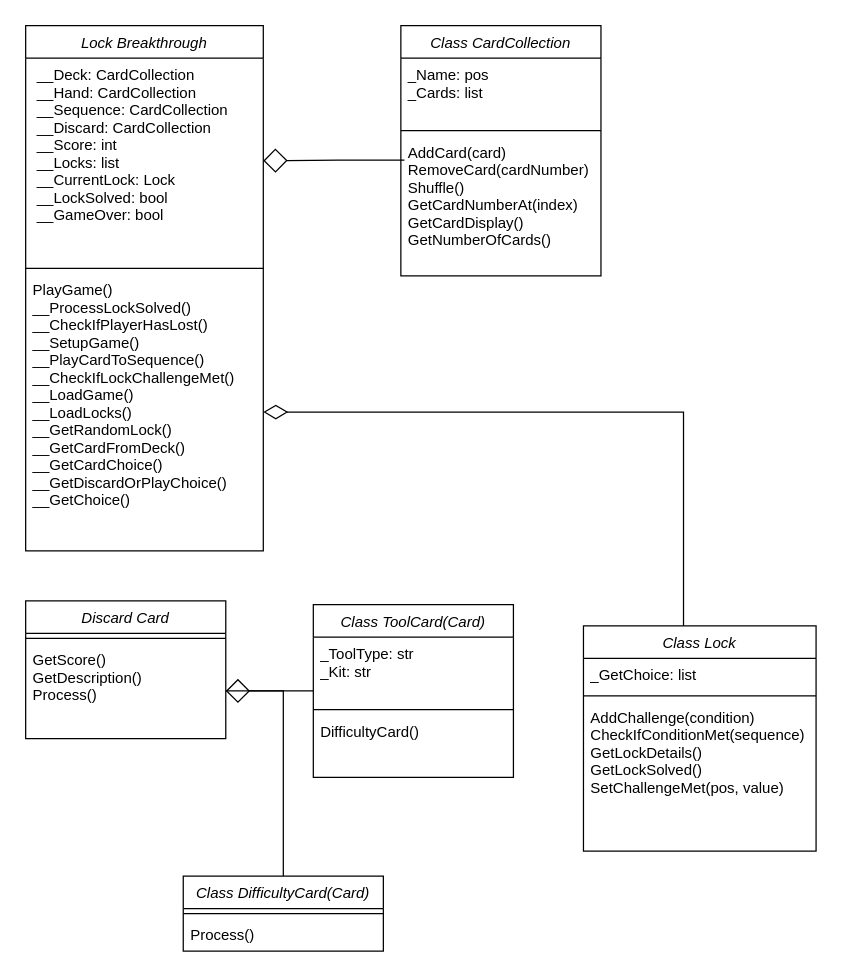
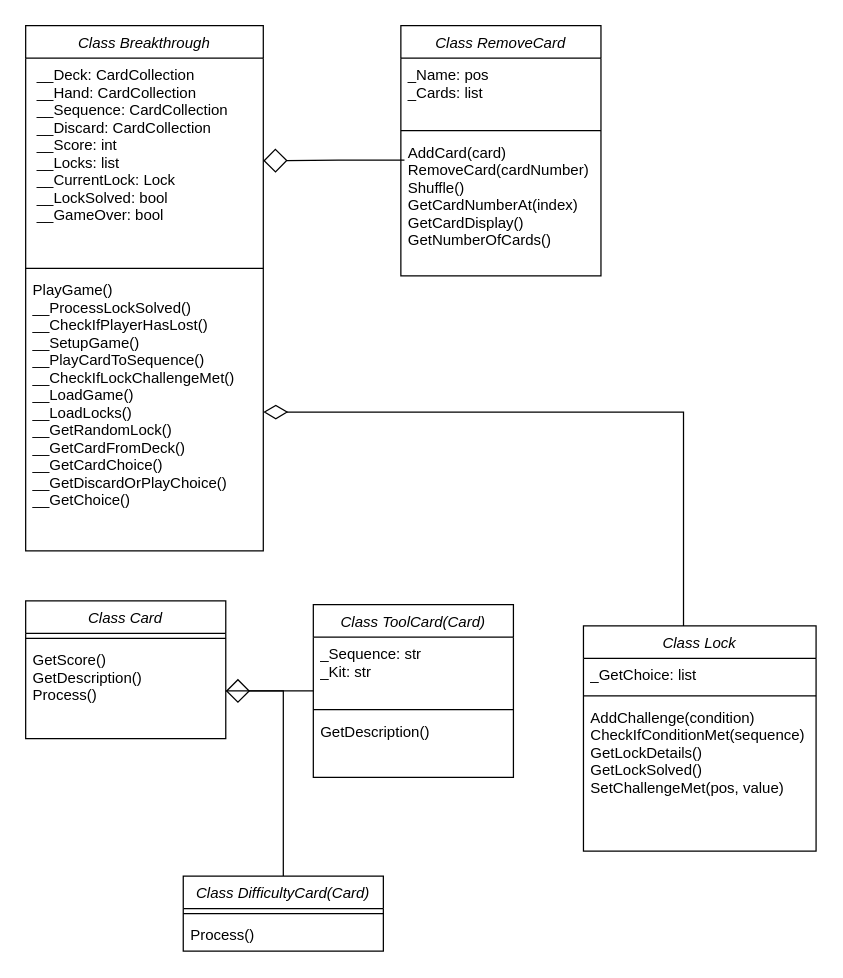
(144, 43) -> (144, 43)
(500, 43) -> (500, 43)
(125, 618) -> (125, 618)
(373, 654) -> (375, 654)
(381, 731) -> (383, 731)
